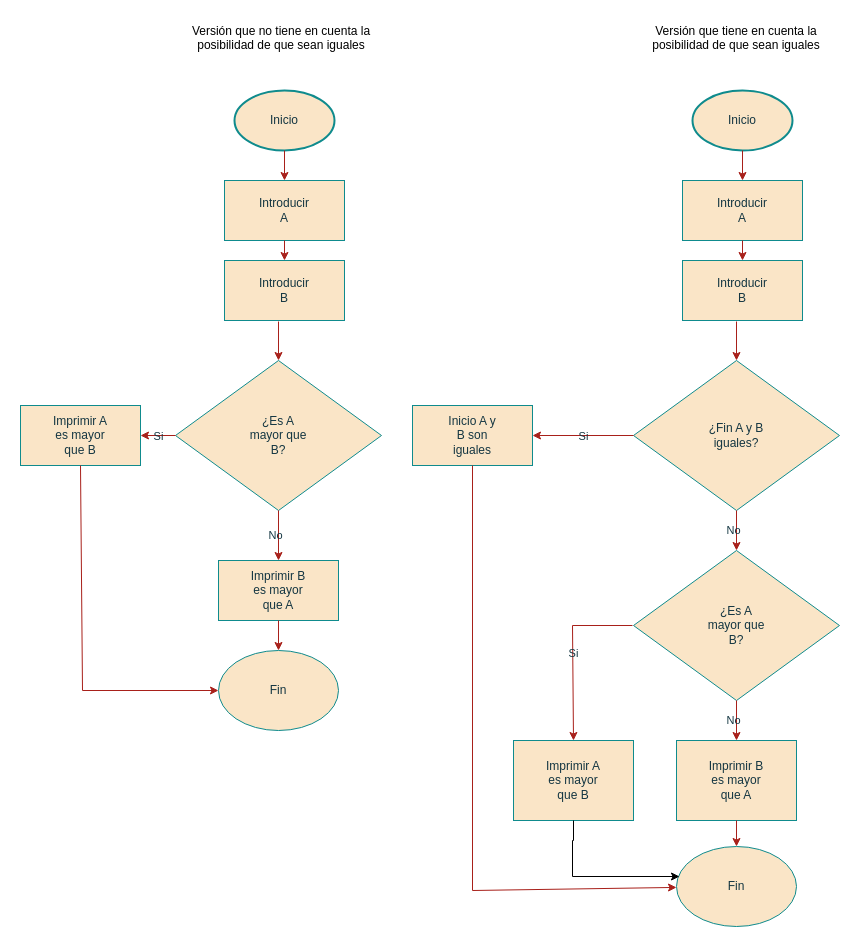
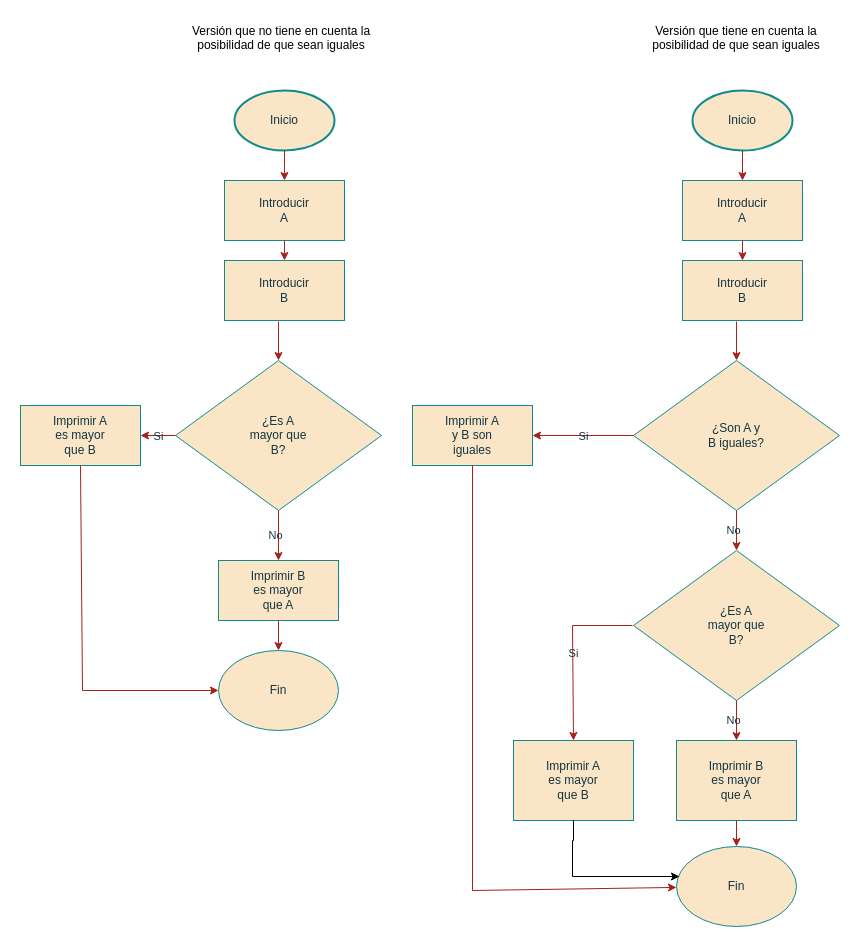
(473, 436) -> (473, 436)
(737, 436) -> (737, 436)
